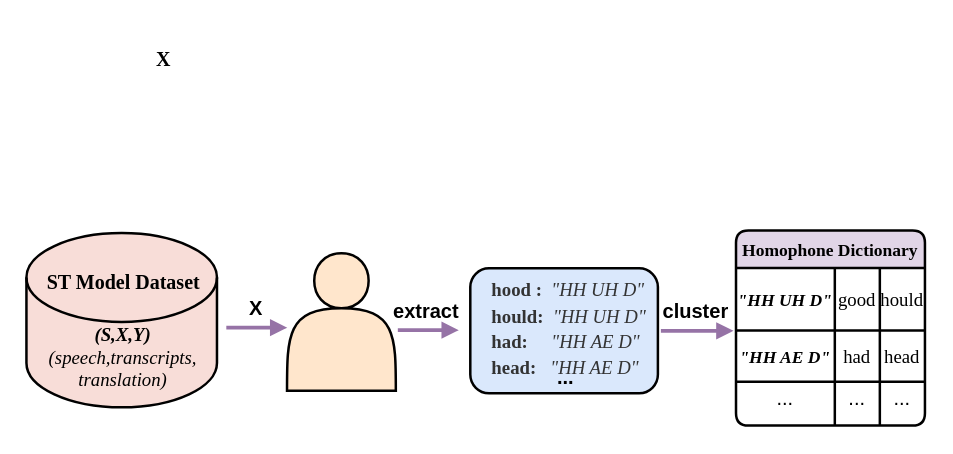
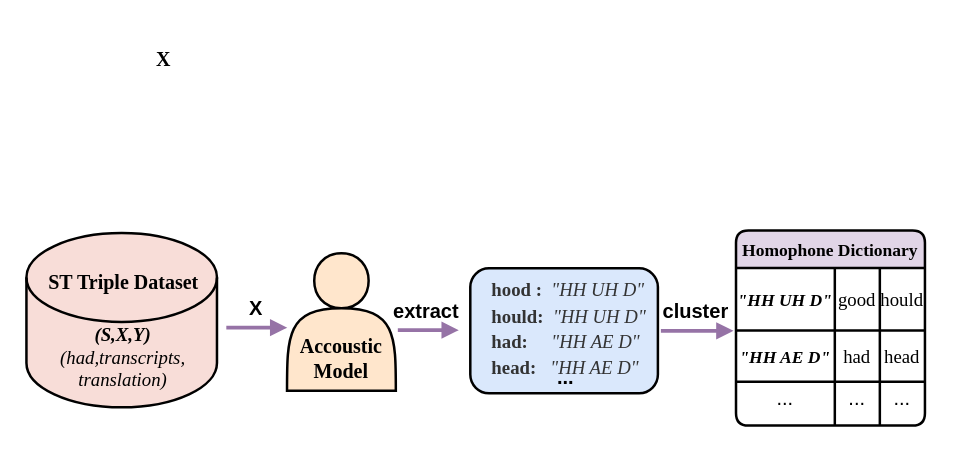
(124, 282) -> (124, 282)
(123, 357) -> (123, 357)
none -> (341, 358)
